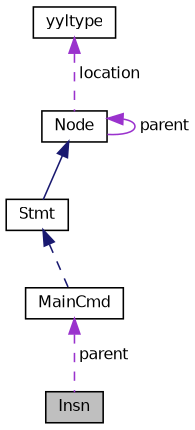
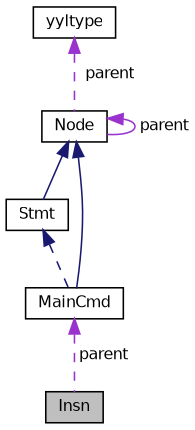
(108, 74) -> (108, 74)
none -> (82, 223)
